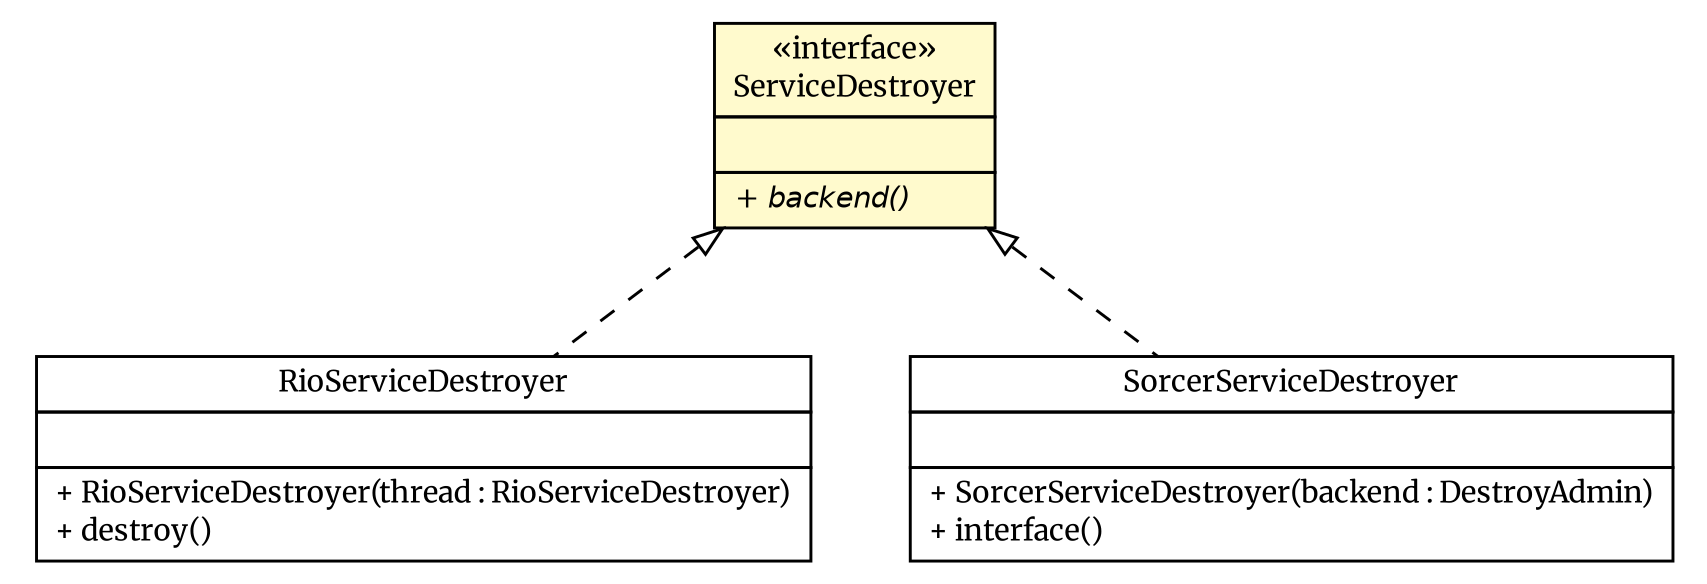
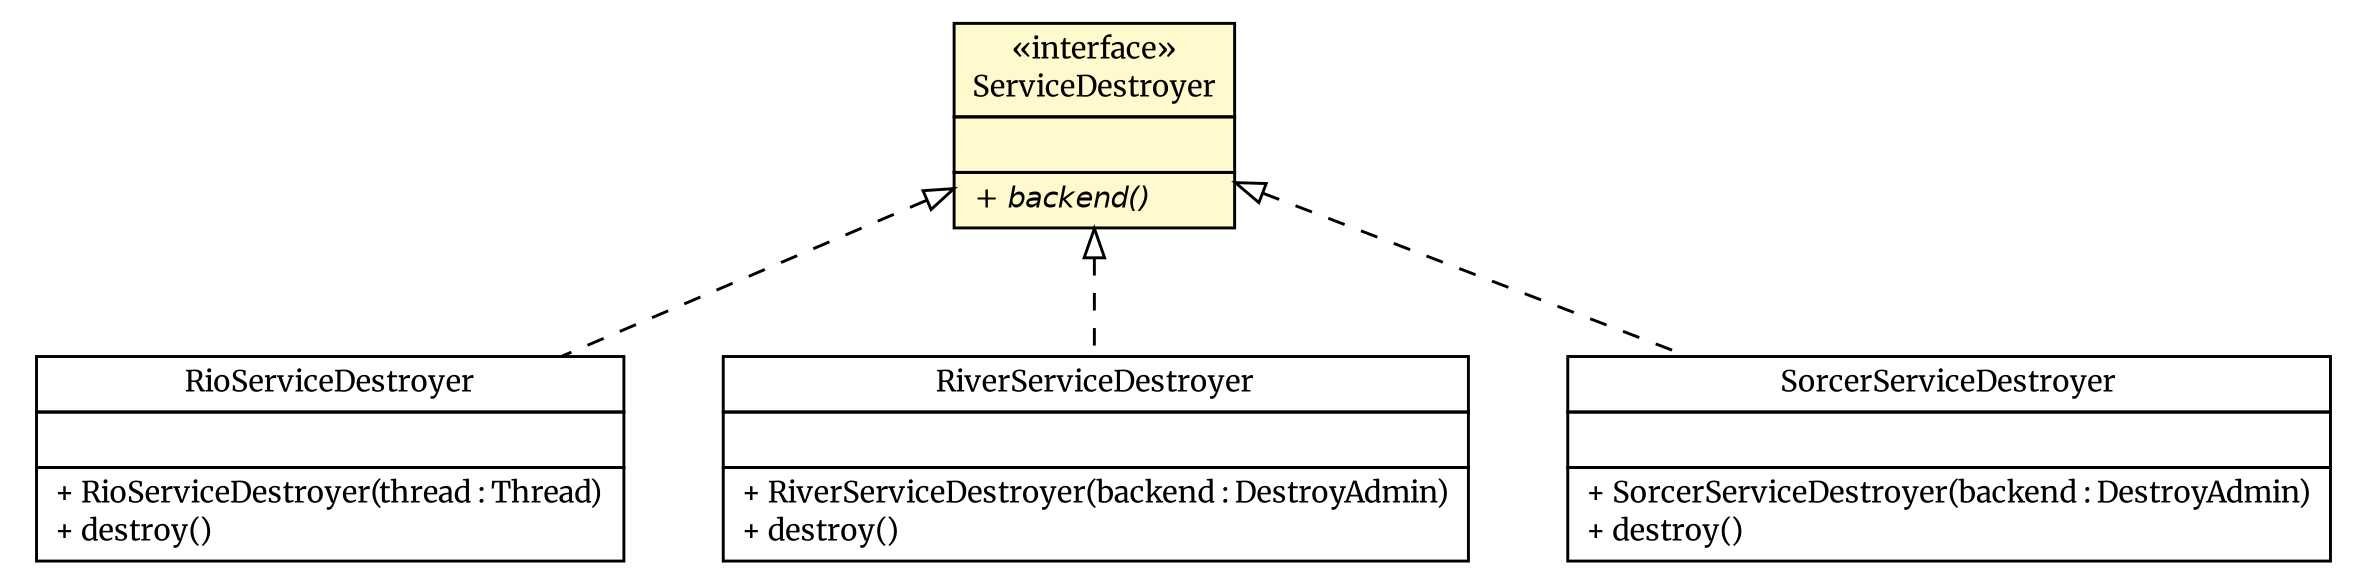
none -> (1094, 459)
(424, 494) -> (330, 494)
(1017, 532) -> (1666, 532)
